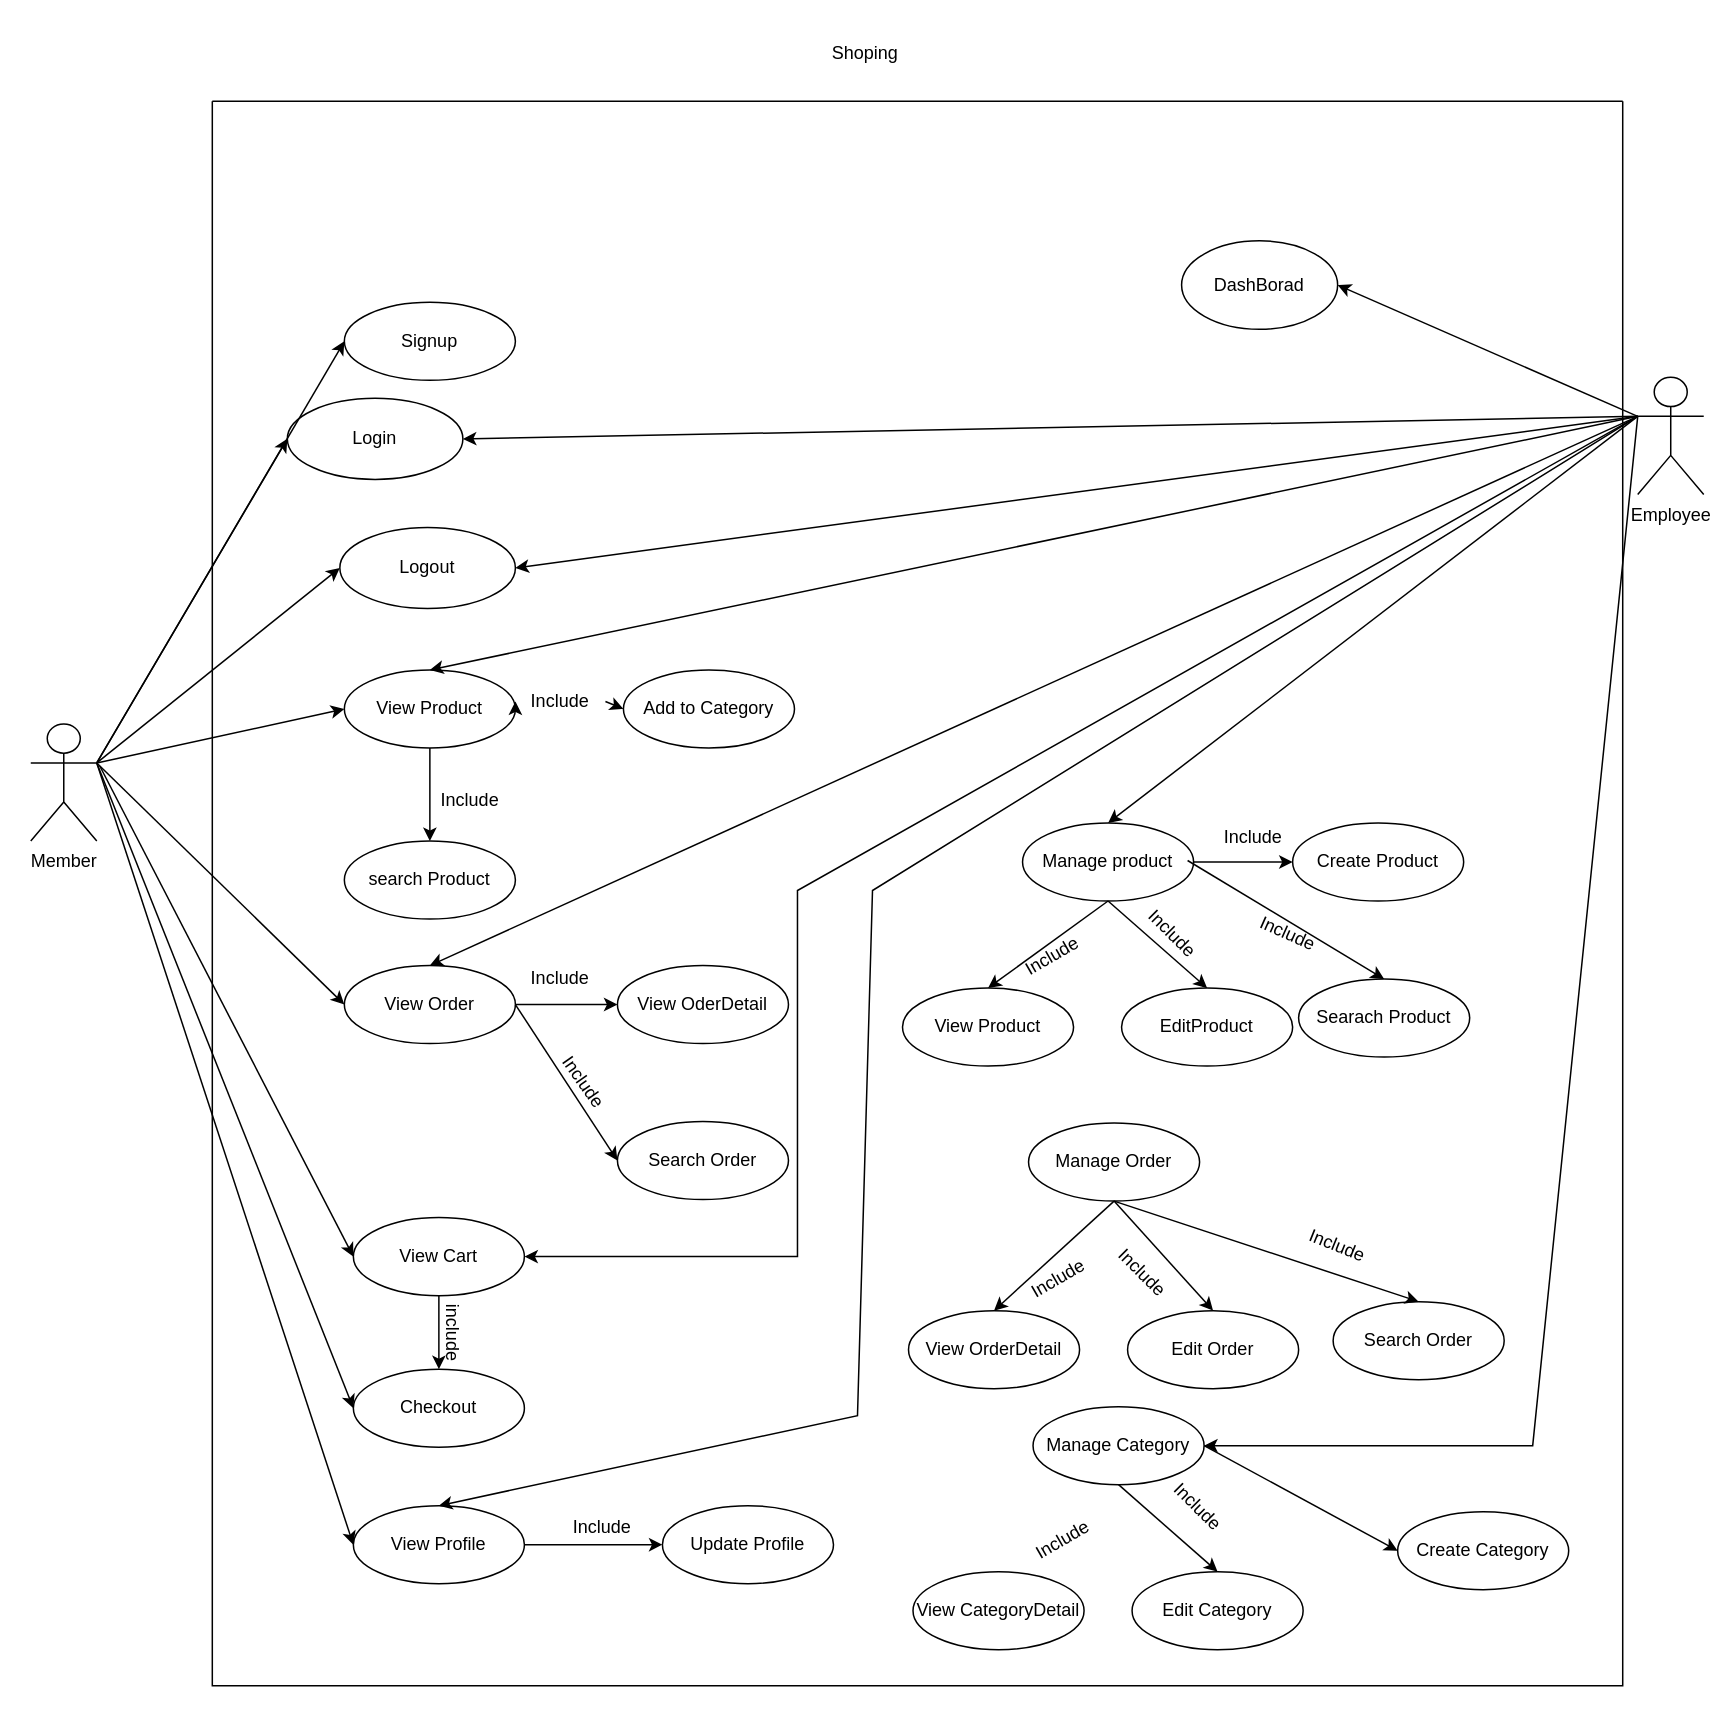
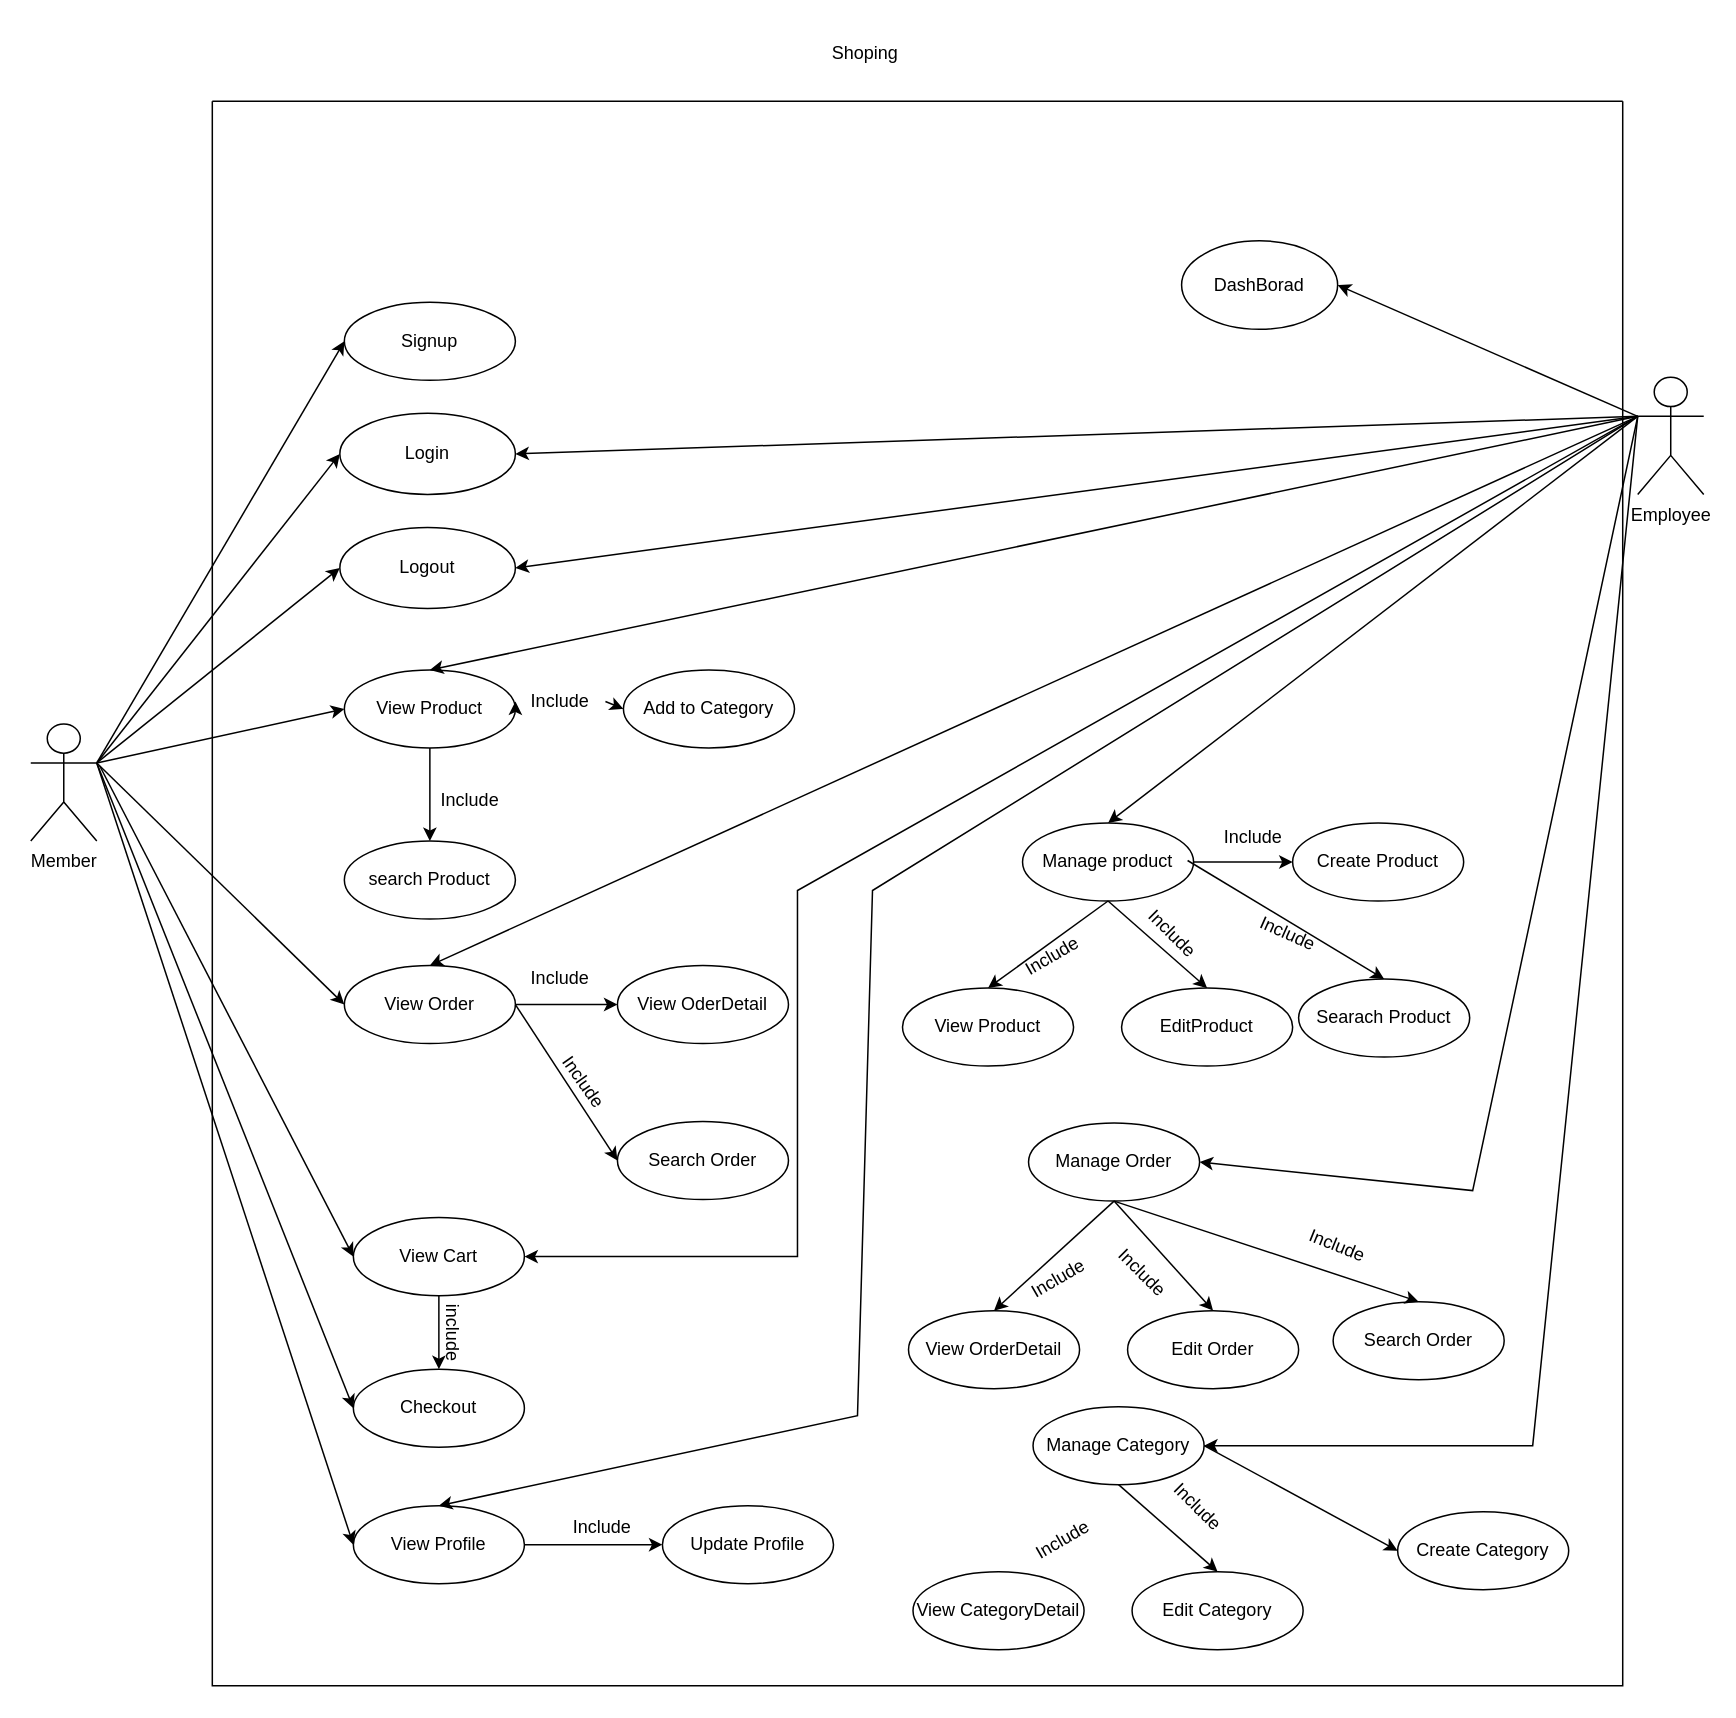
(375, 439) -> (428, 454)
none -> (1518, 974)
